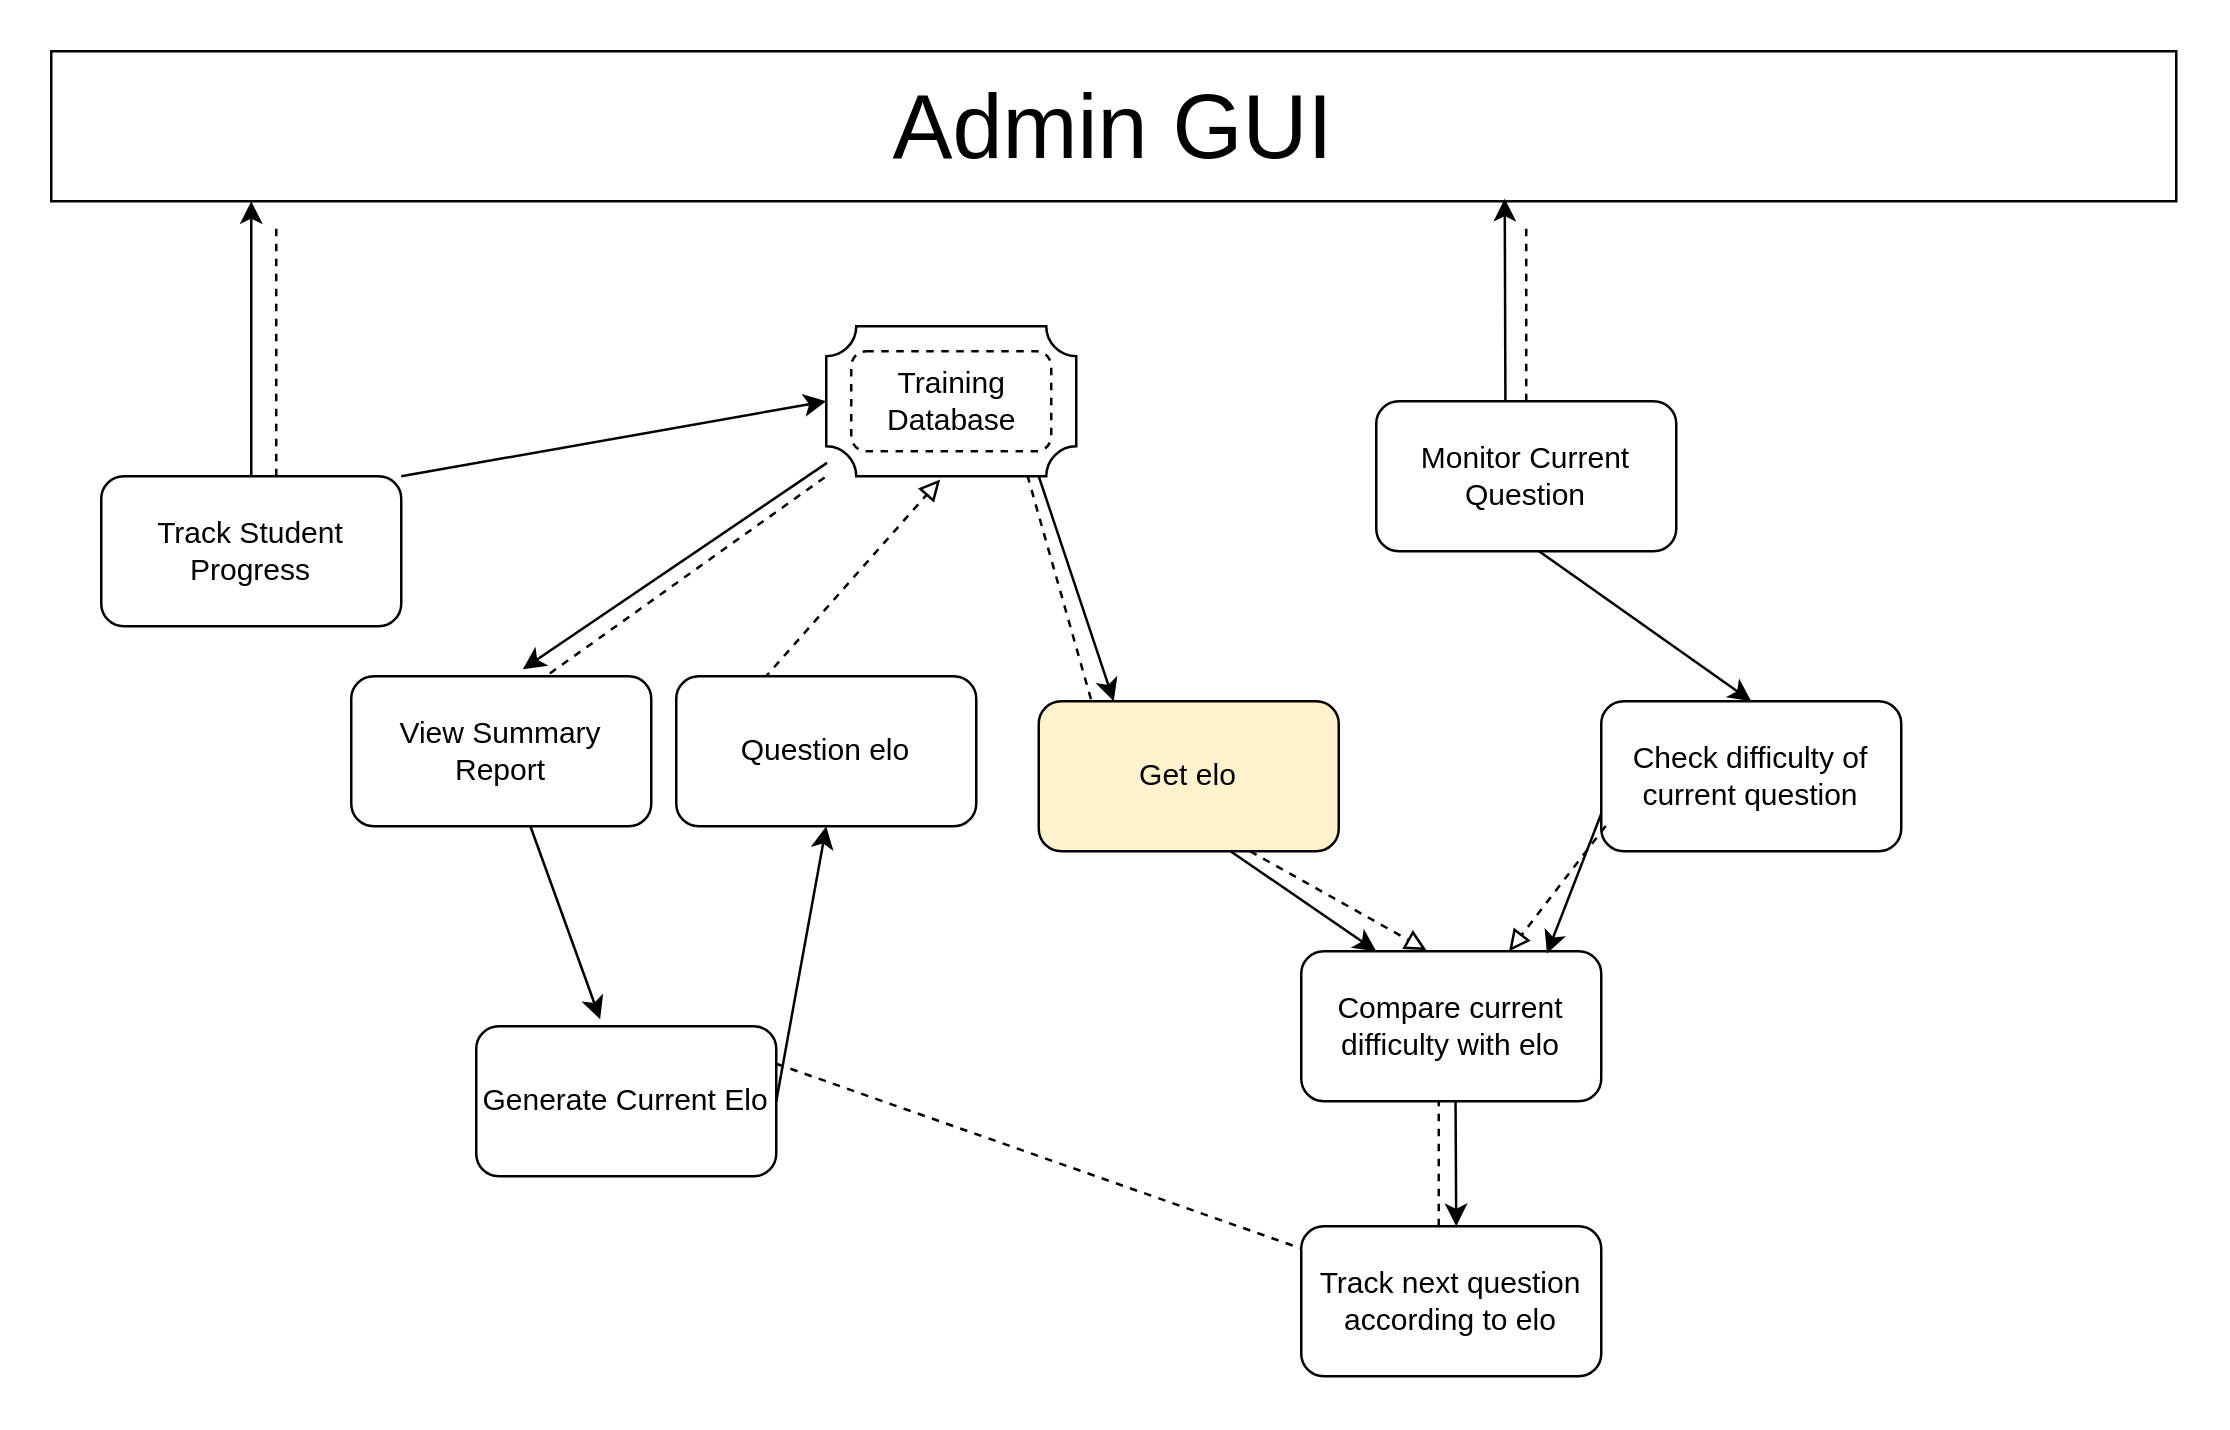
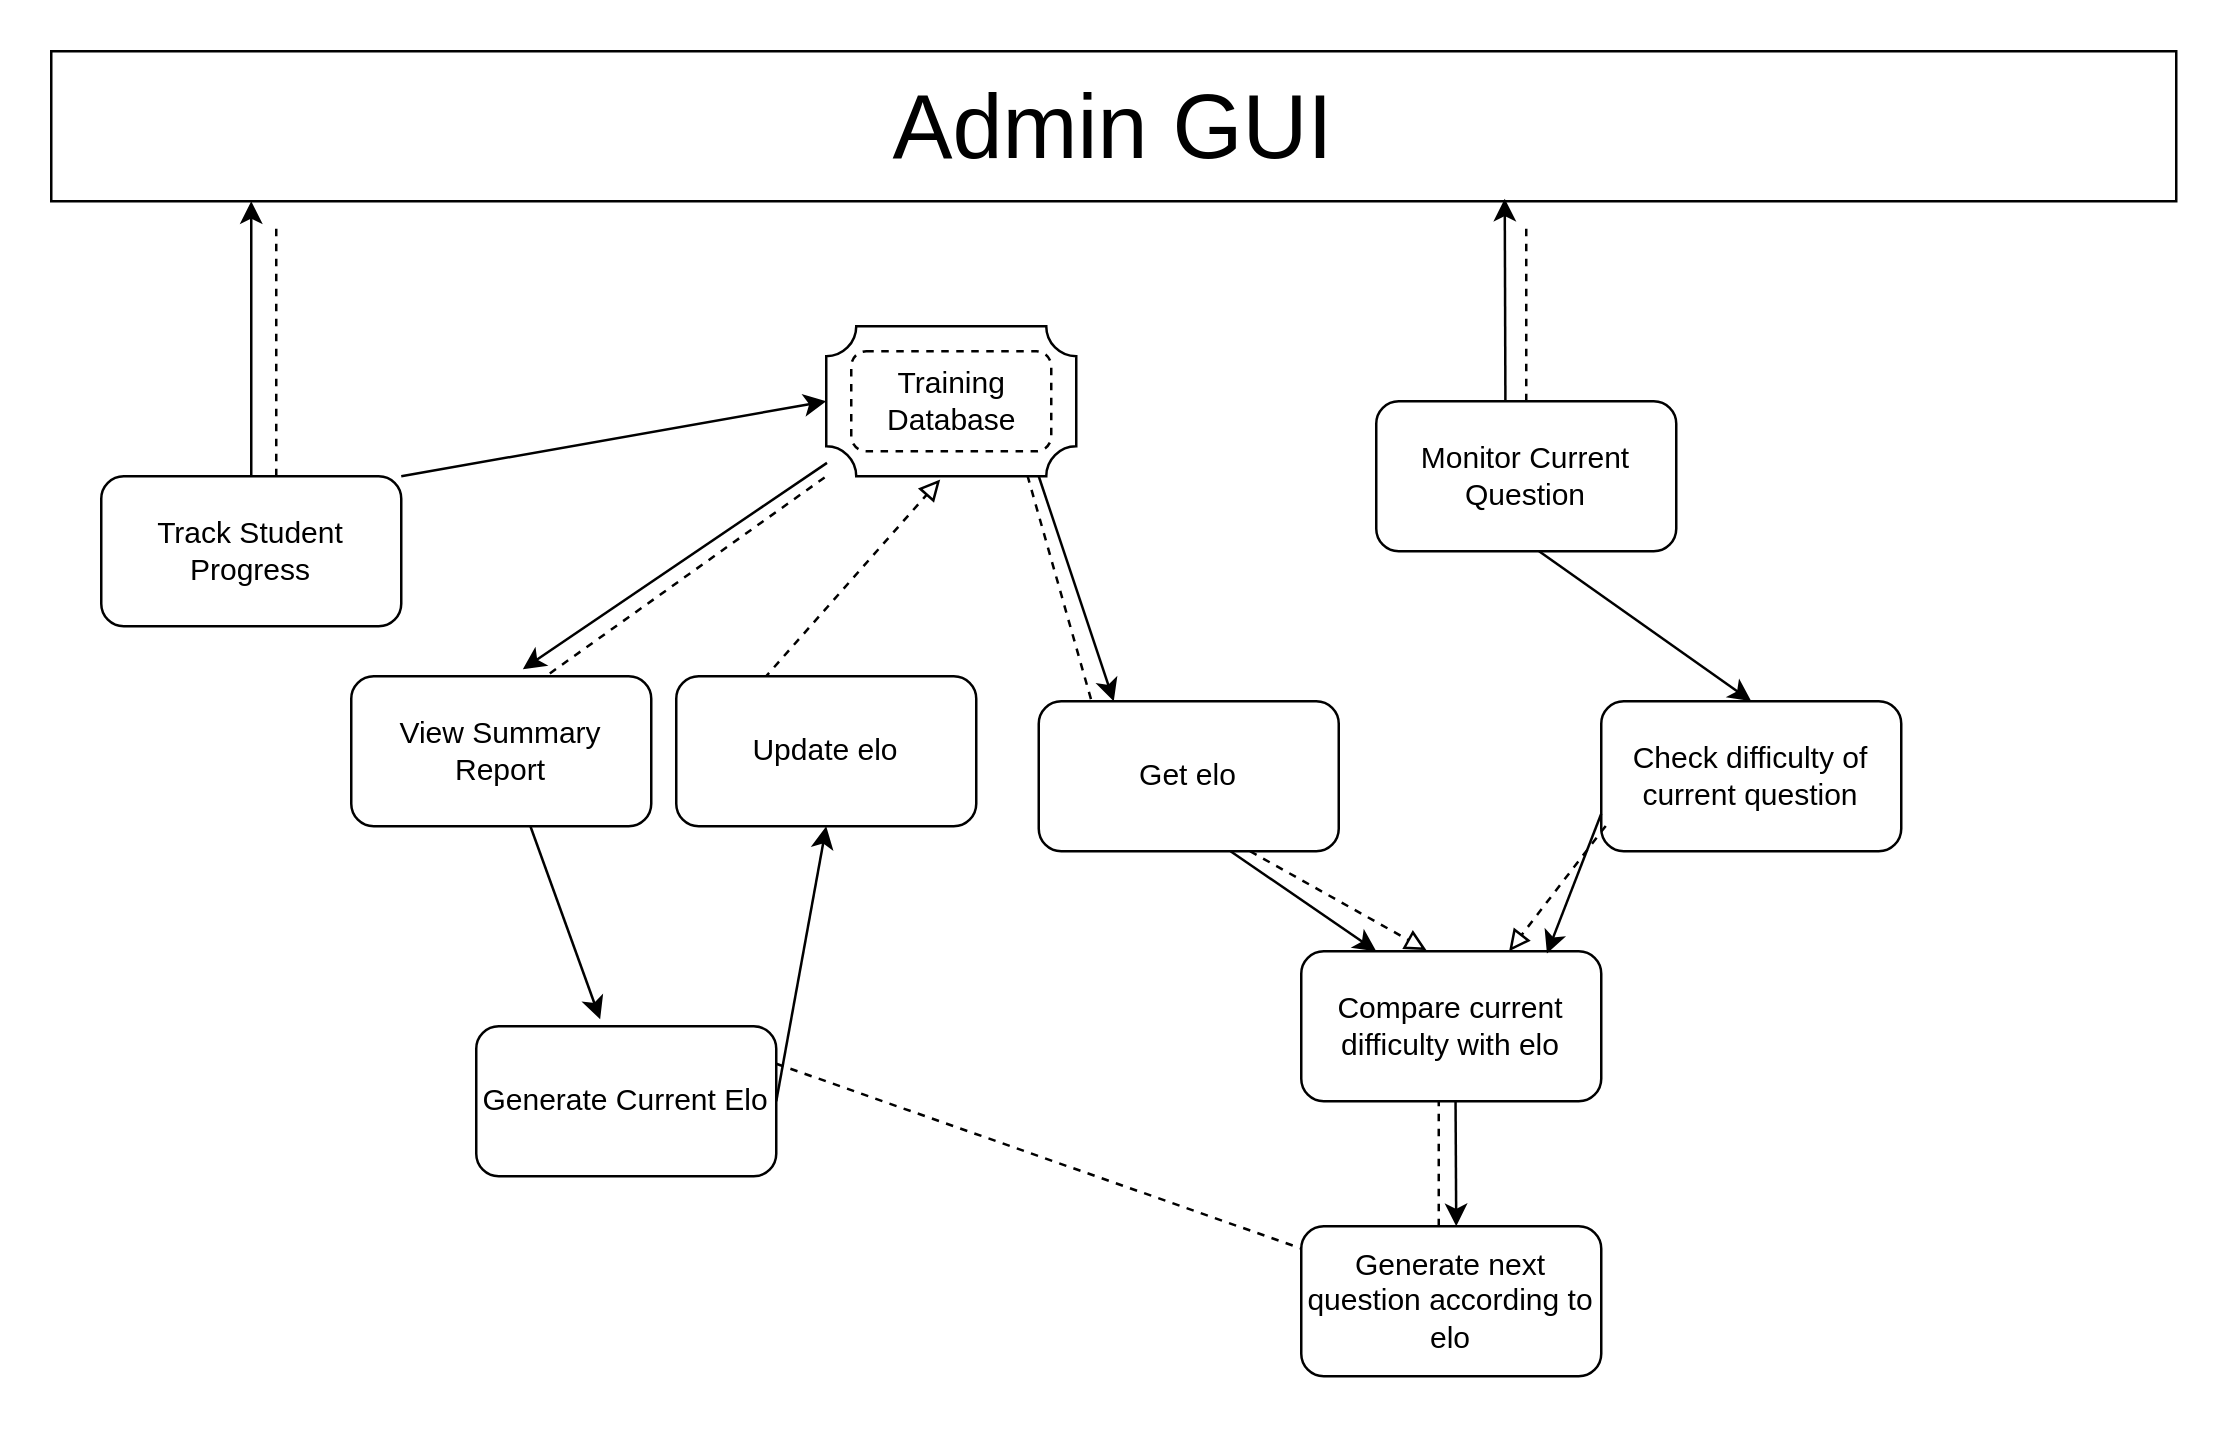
(826, 751) -> (826, 751)
(1189, 776) -> (1189, 776)
(1451, 1301) -> (1451, 1301)
